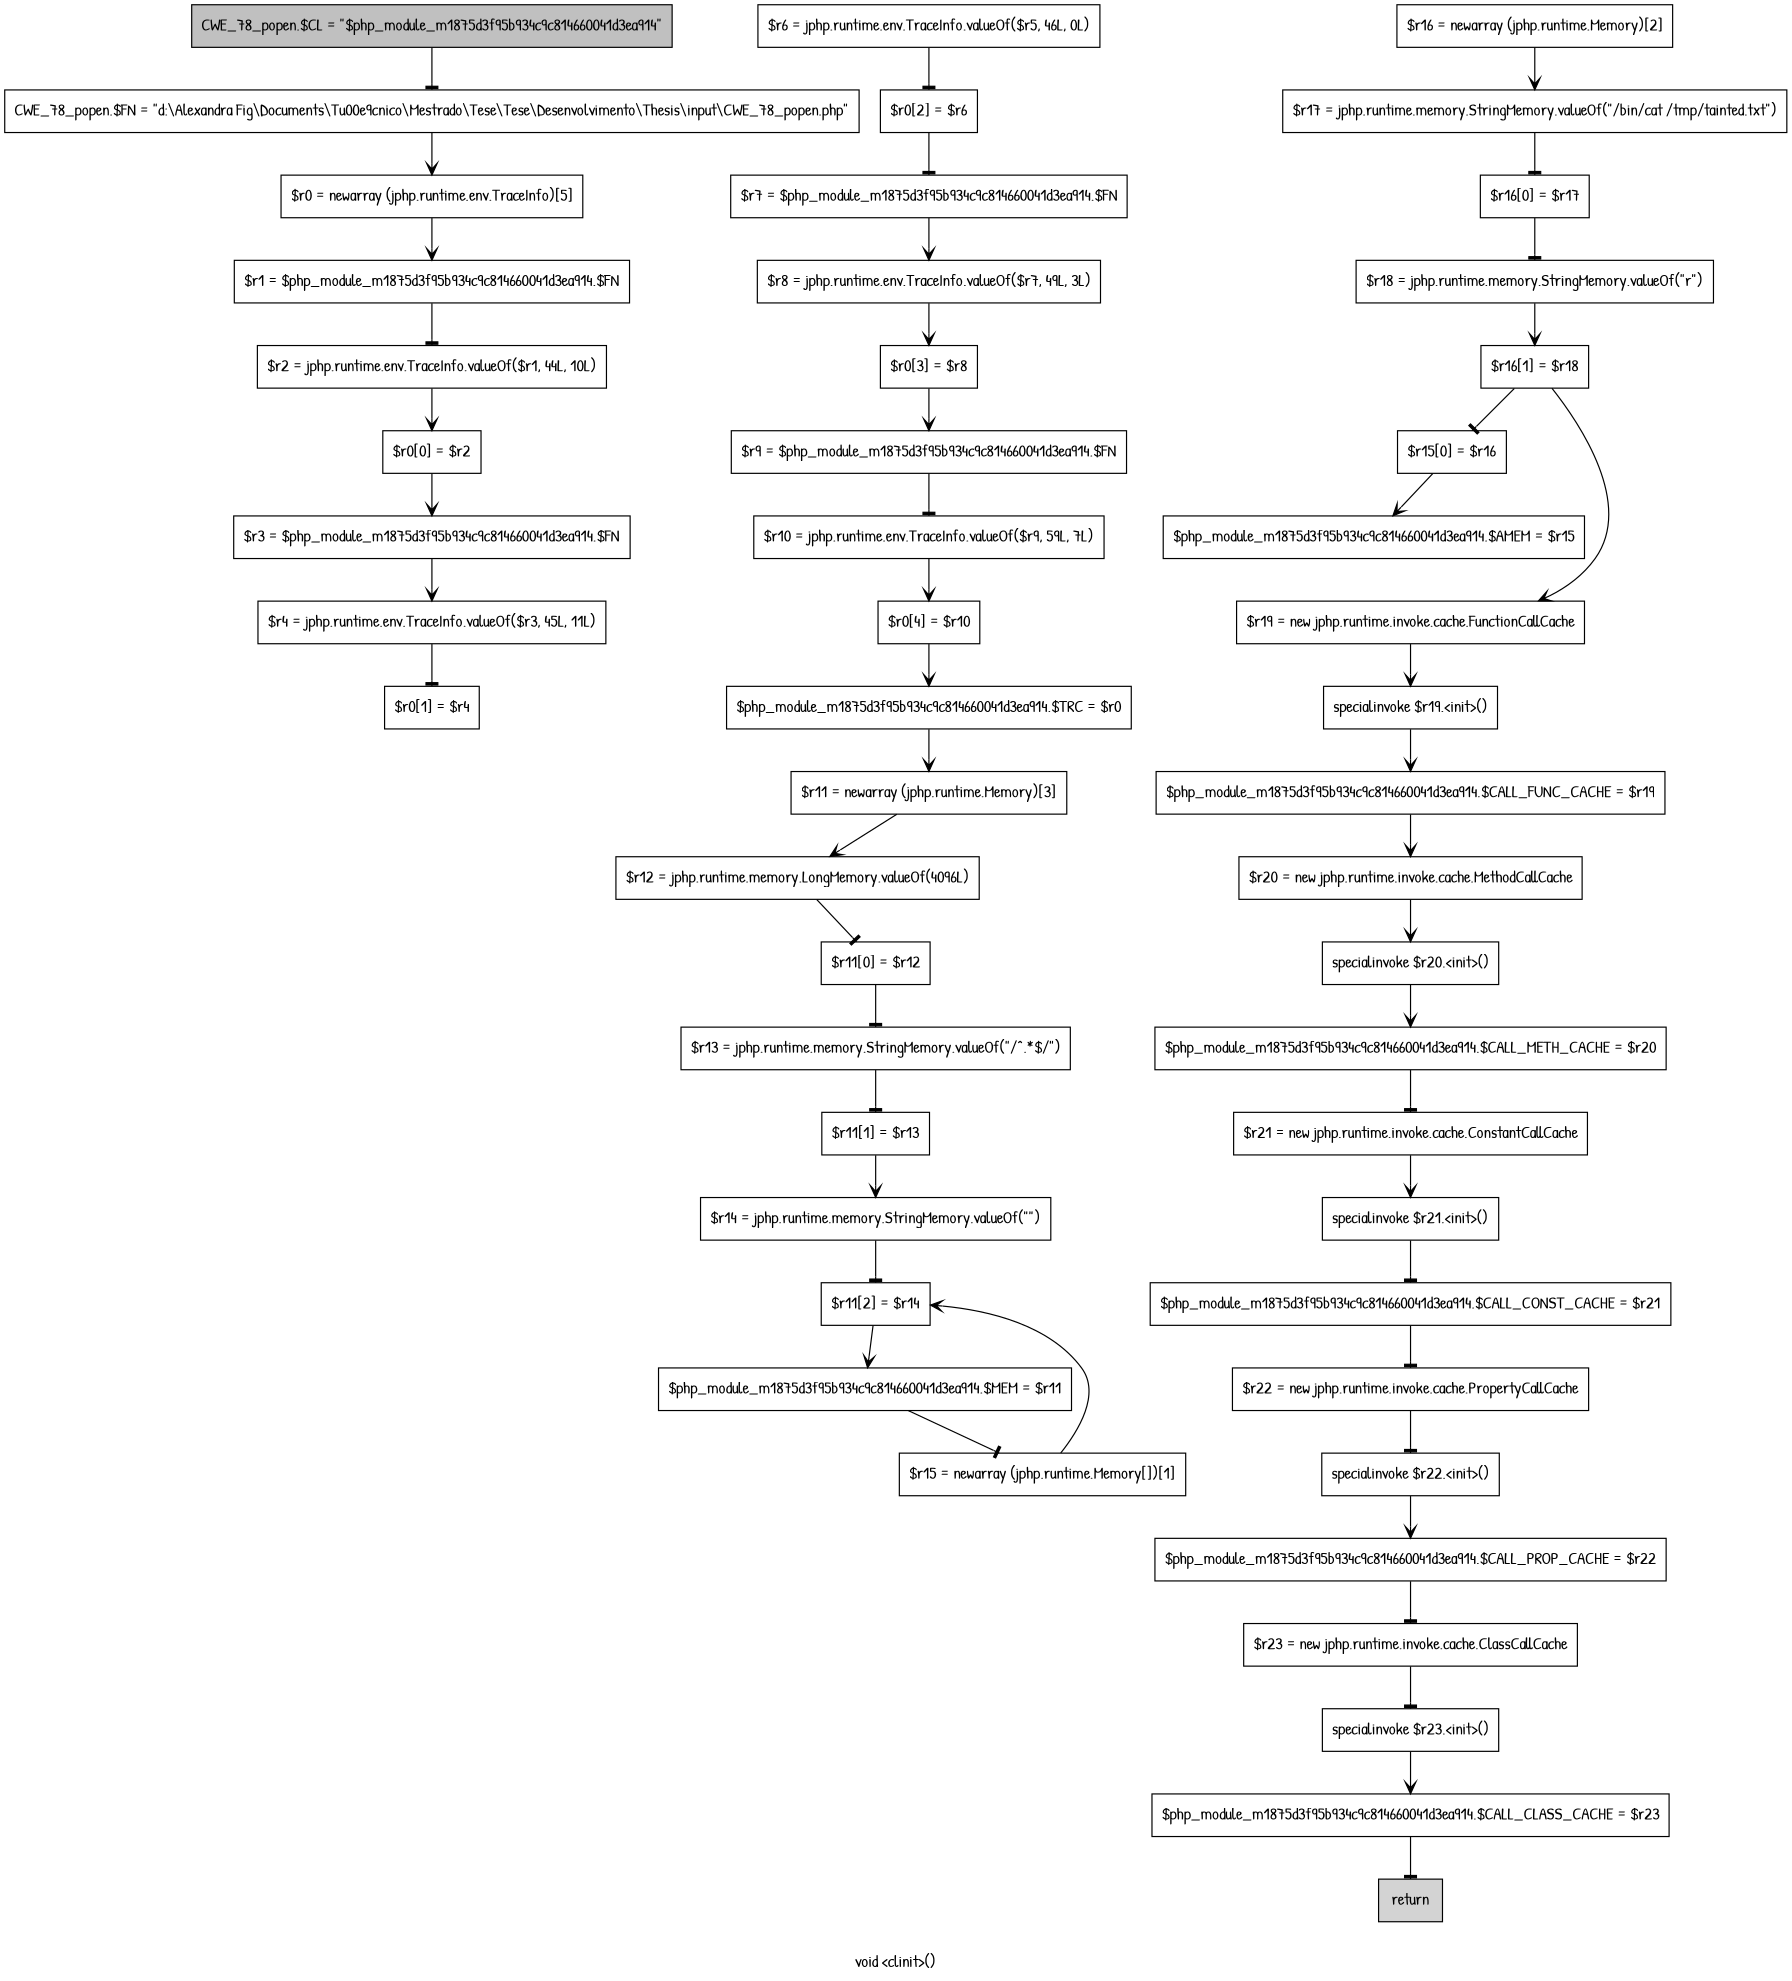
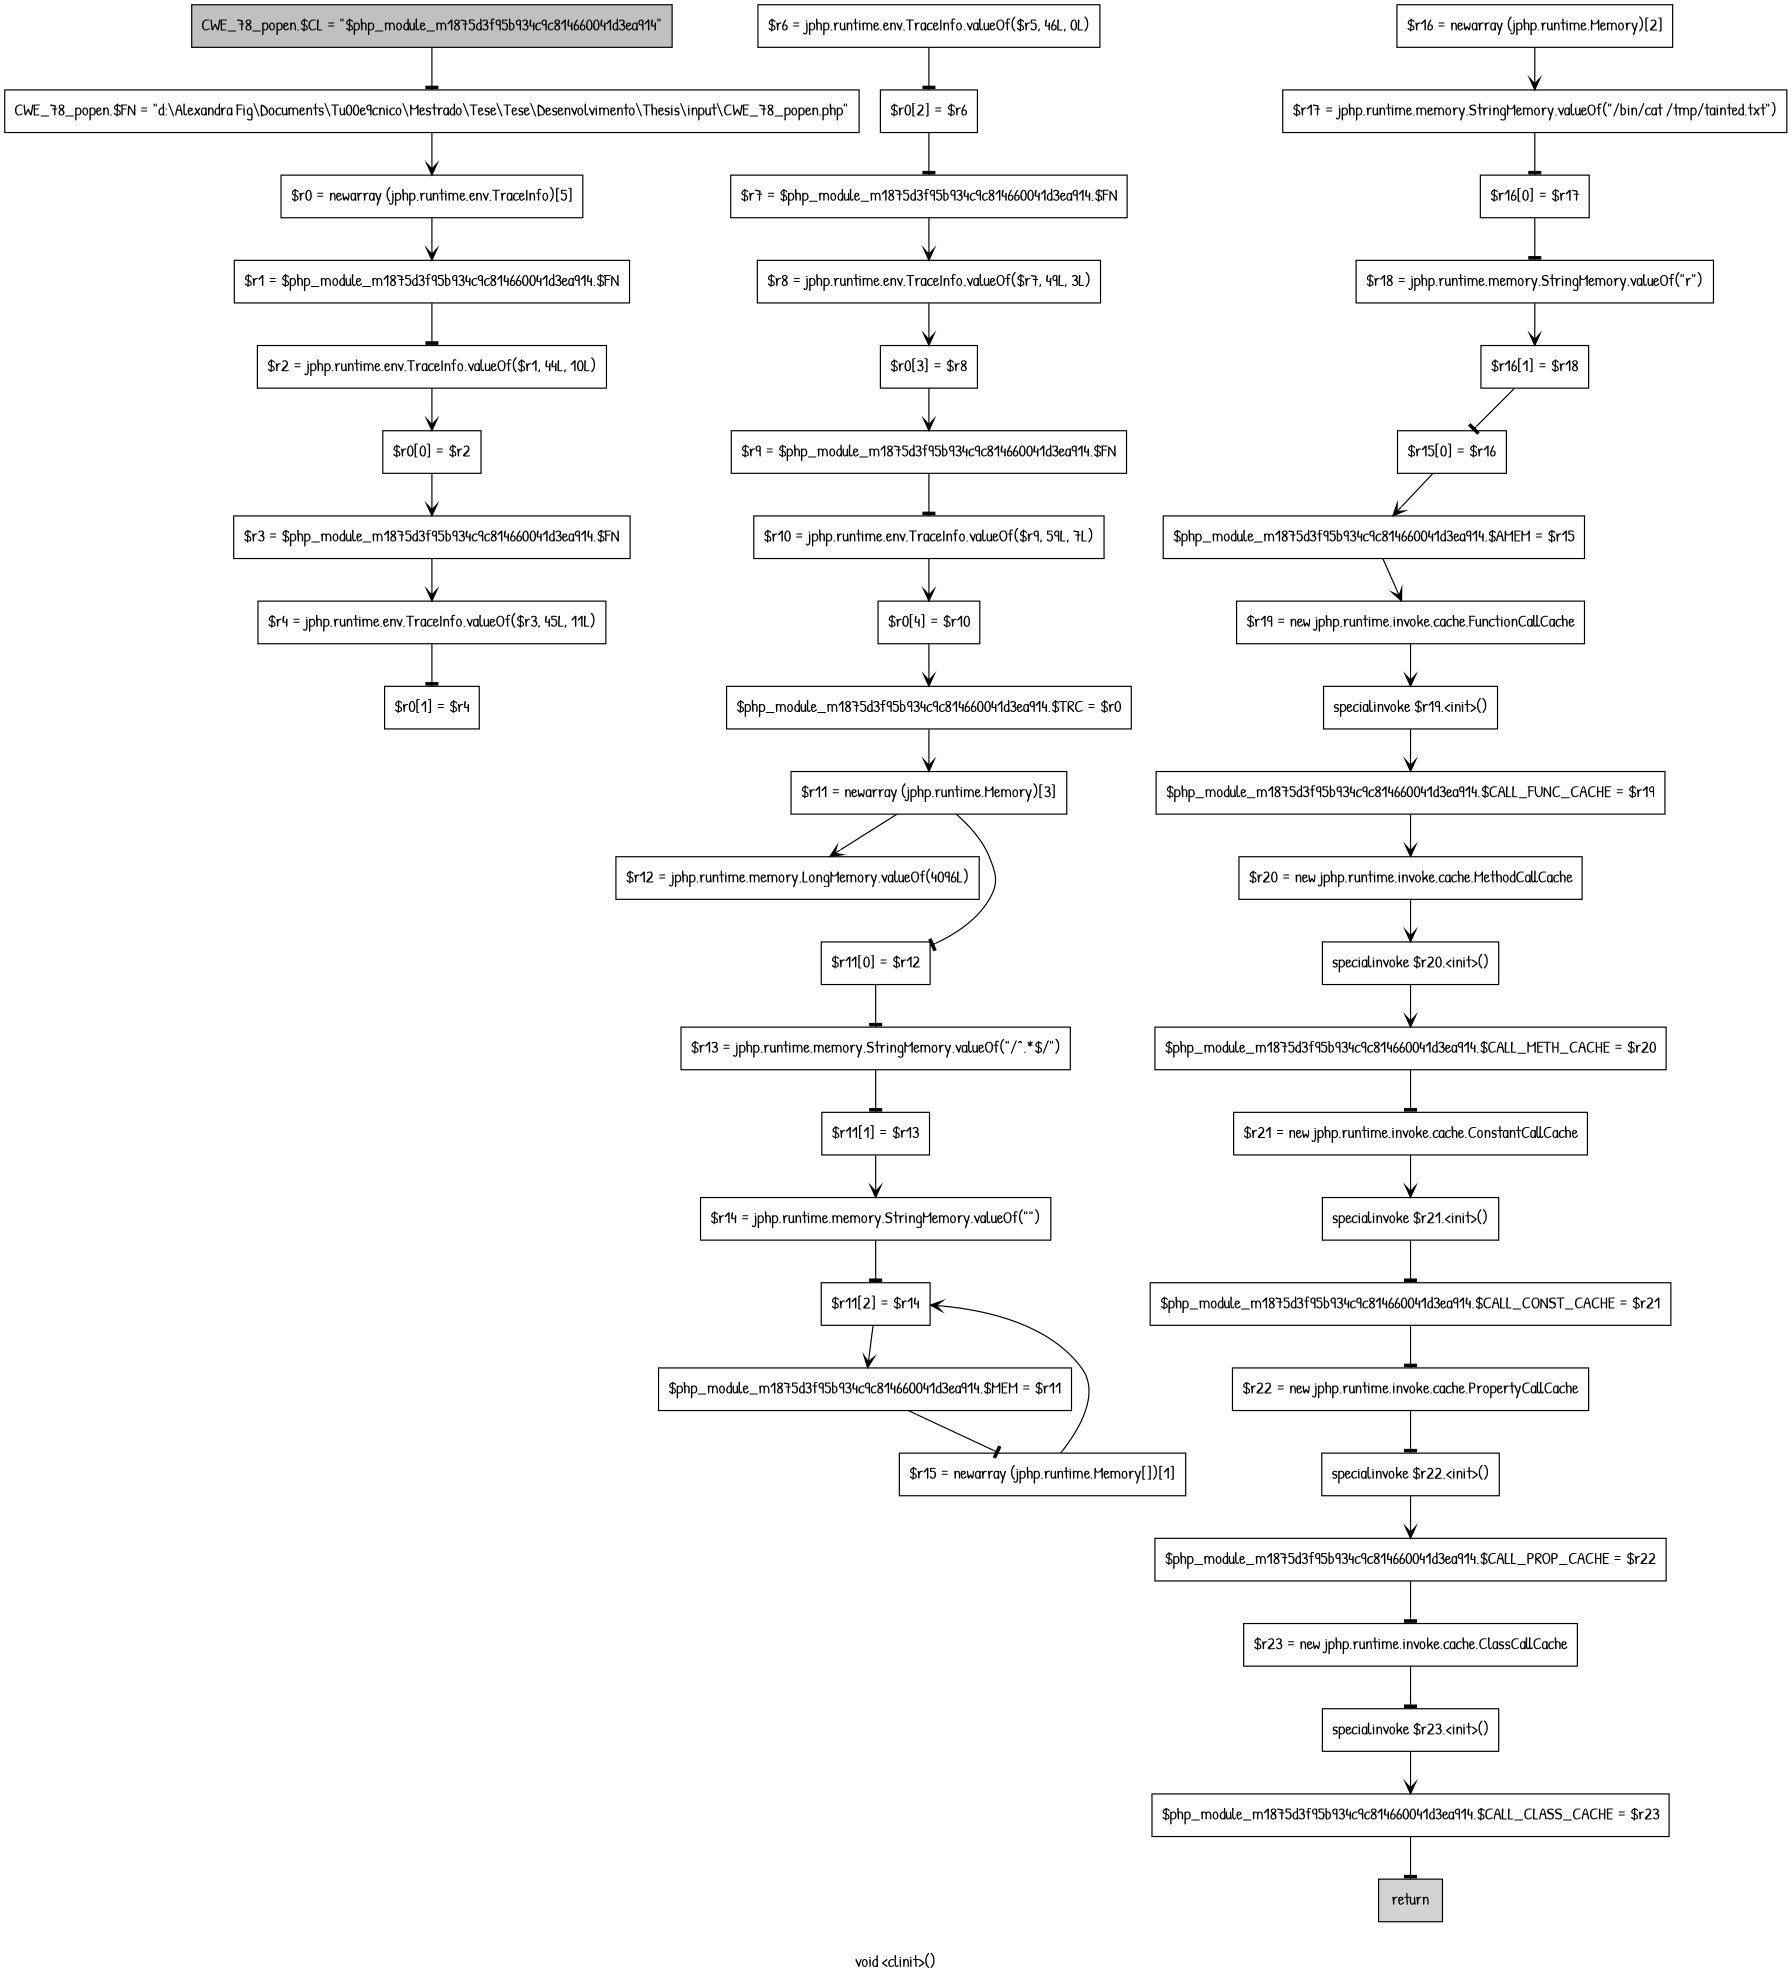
(1607, 498) -> (1390, 575)
(835, 919) -> (995, 886)
